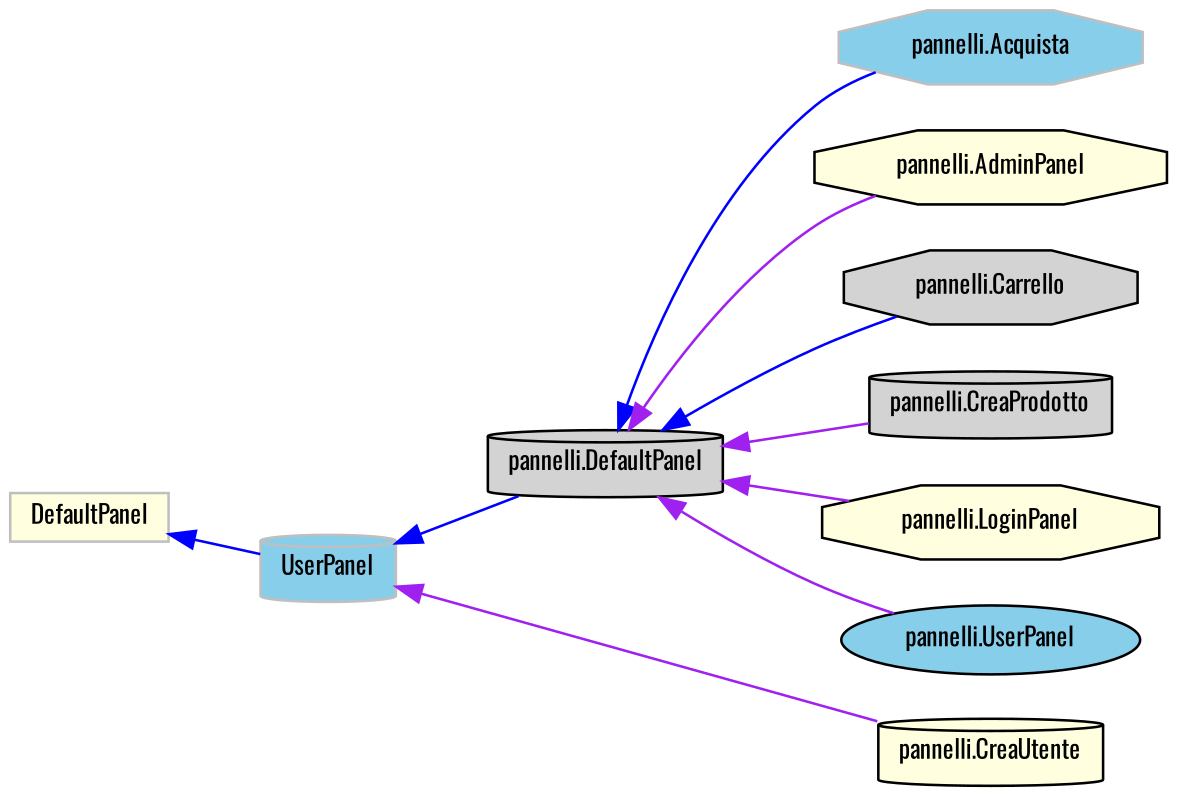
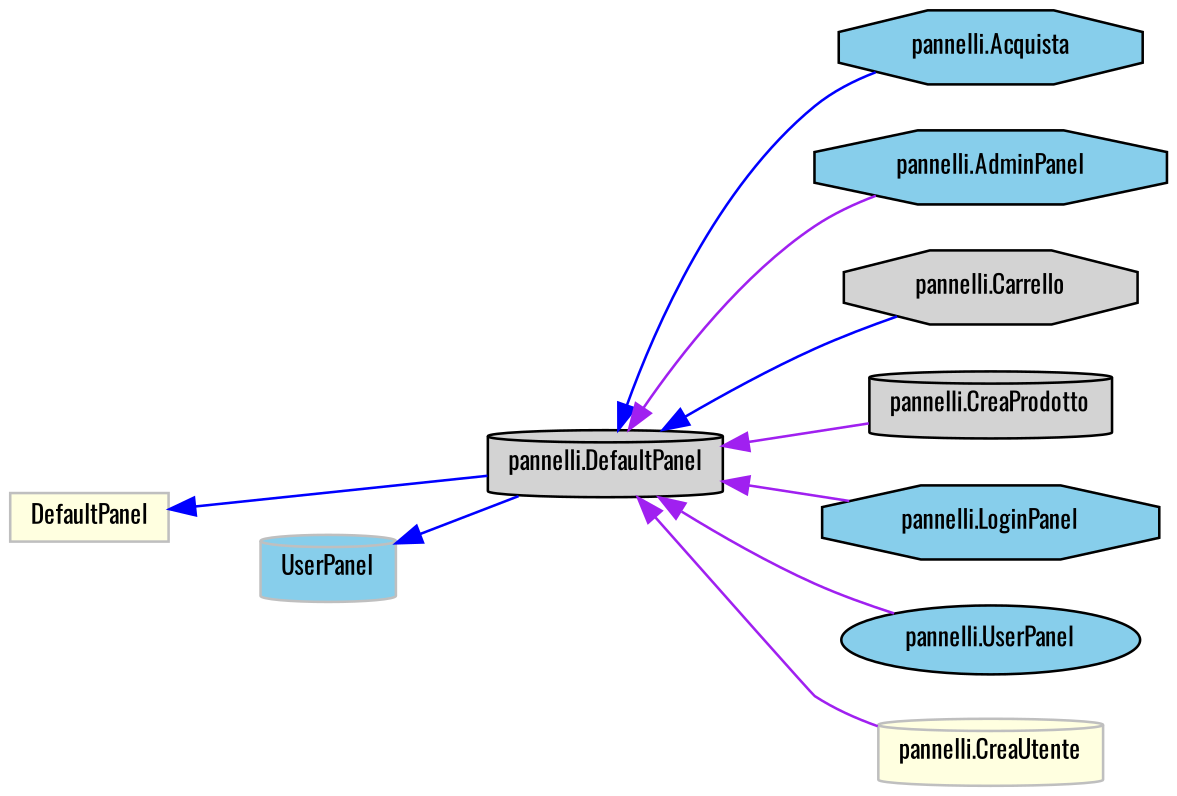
(991, 47) -> (991, 47)
(991, 167) -> (991, 167)
(991, 522) -> (991, 522)
(228, 547) -> (342, 491)
(649, 657) -> (758, 633)
(991, 752) -> (991, 752)
